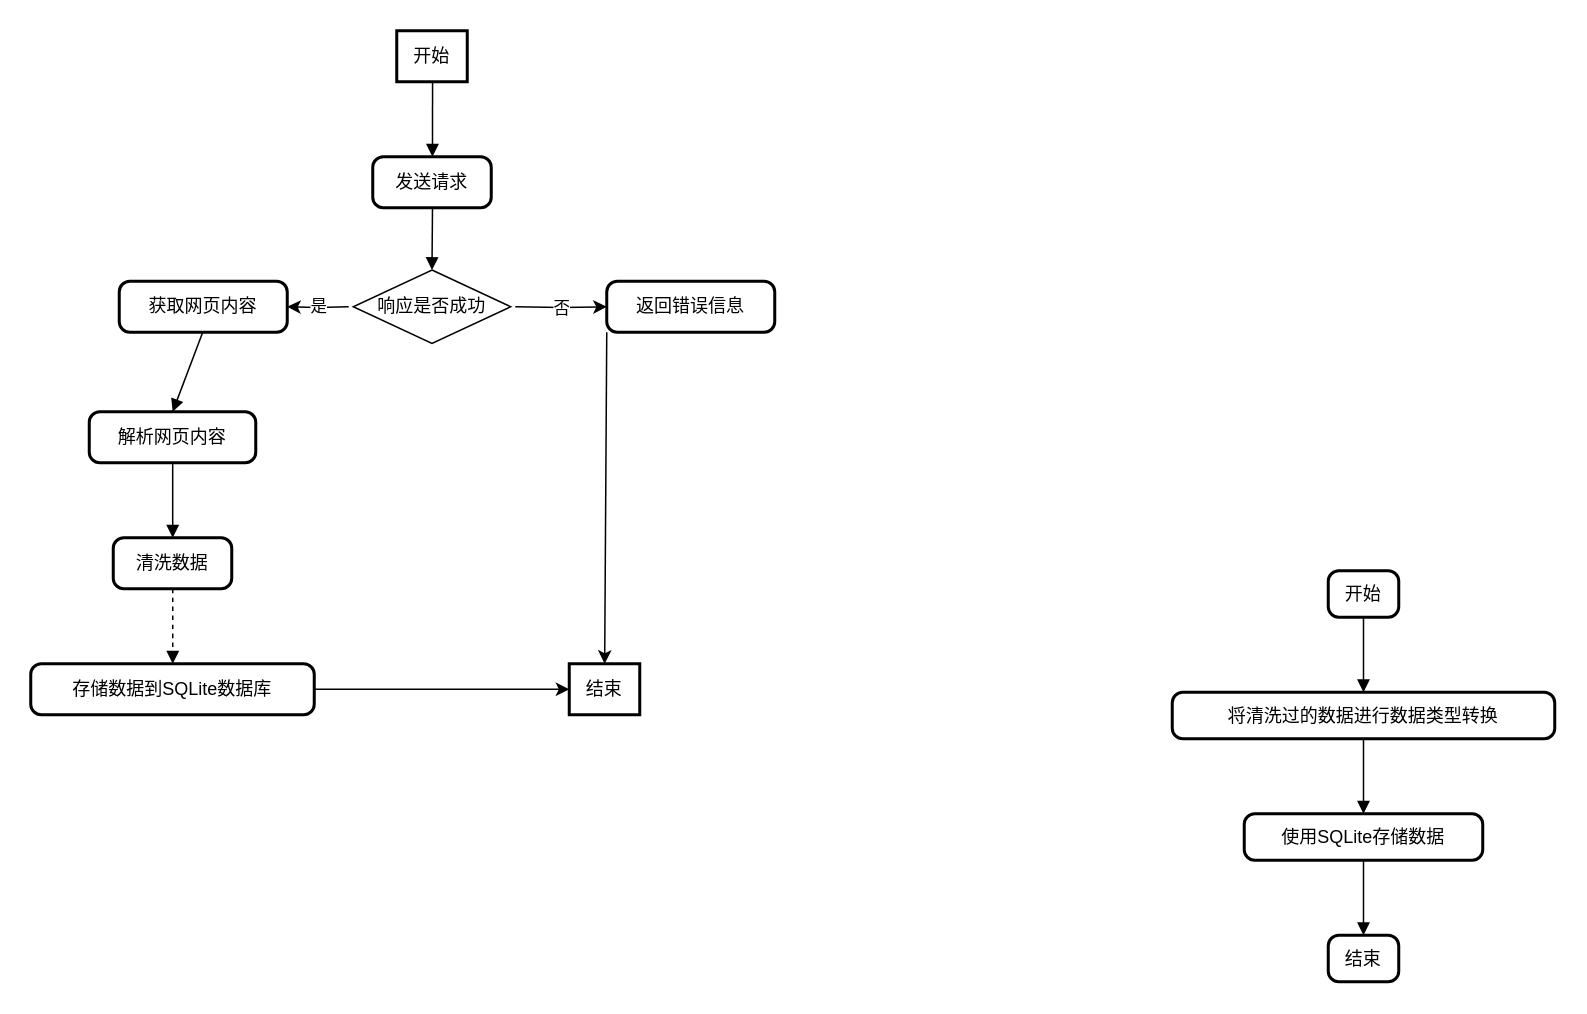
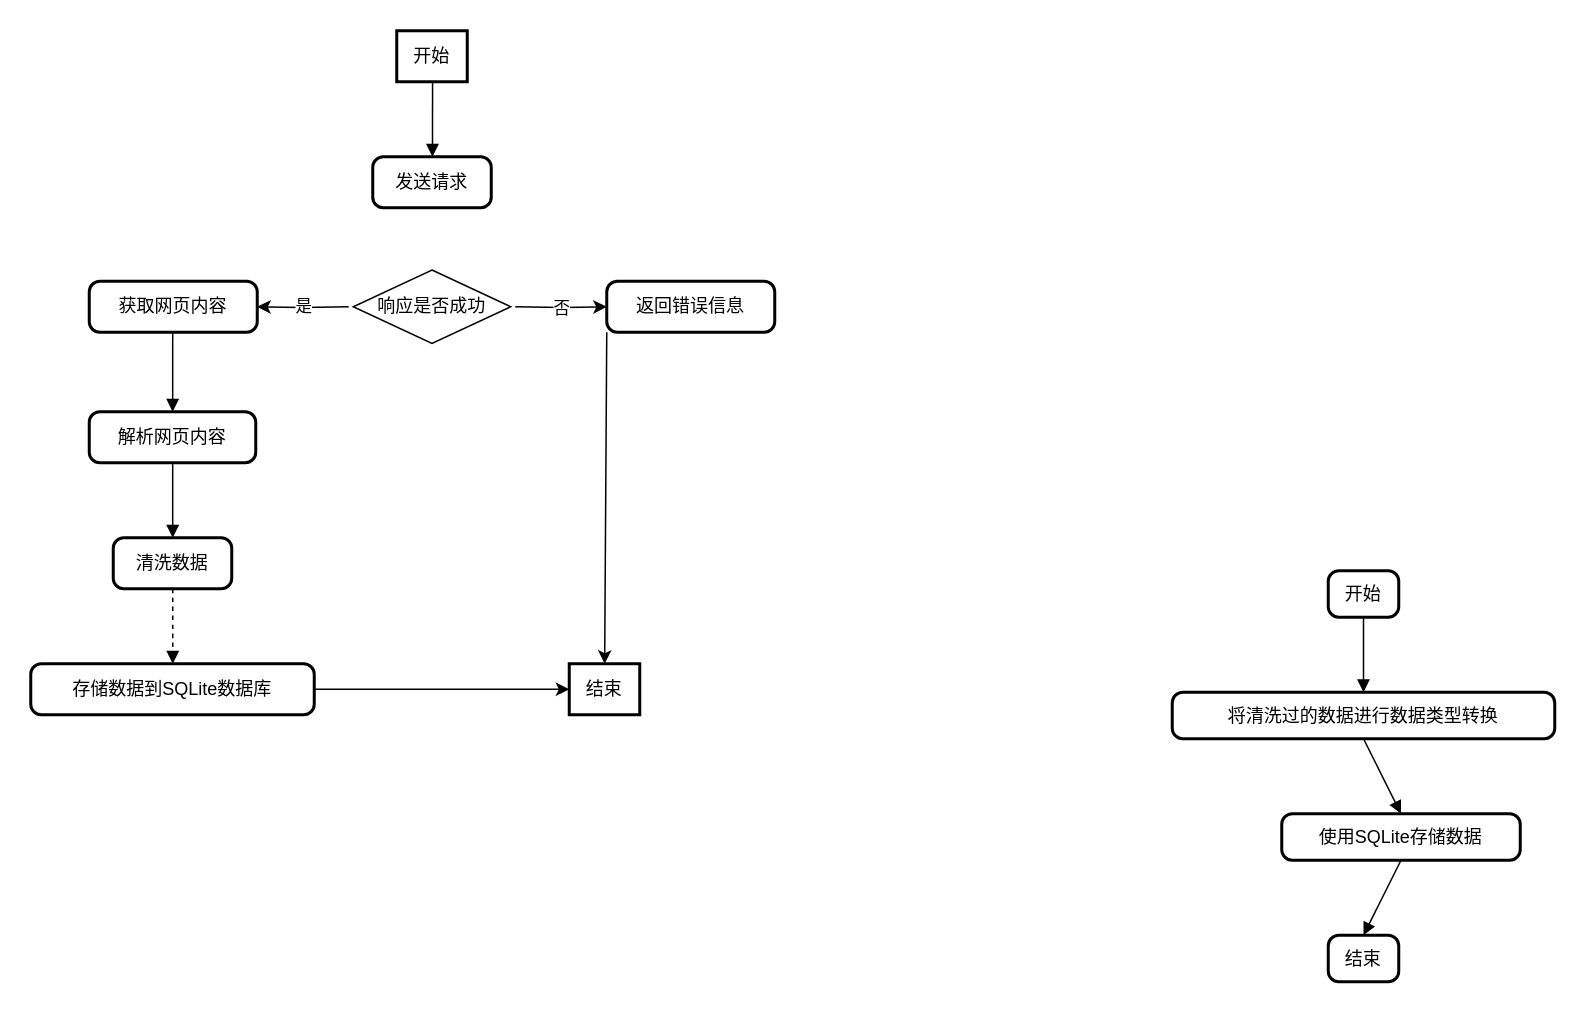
(432, 233) -> none
(203, 307) -> (173, 307)
(1364, 837) -> (1401, 837)
